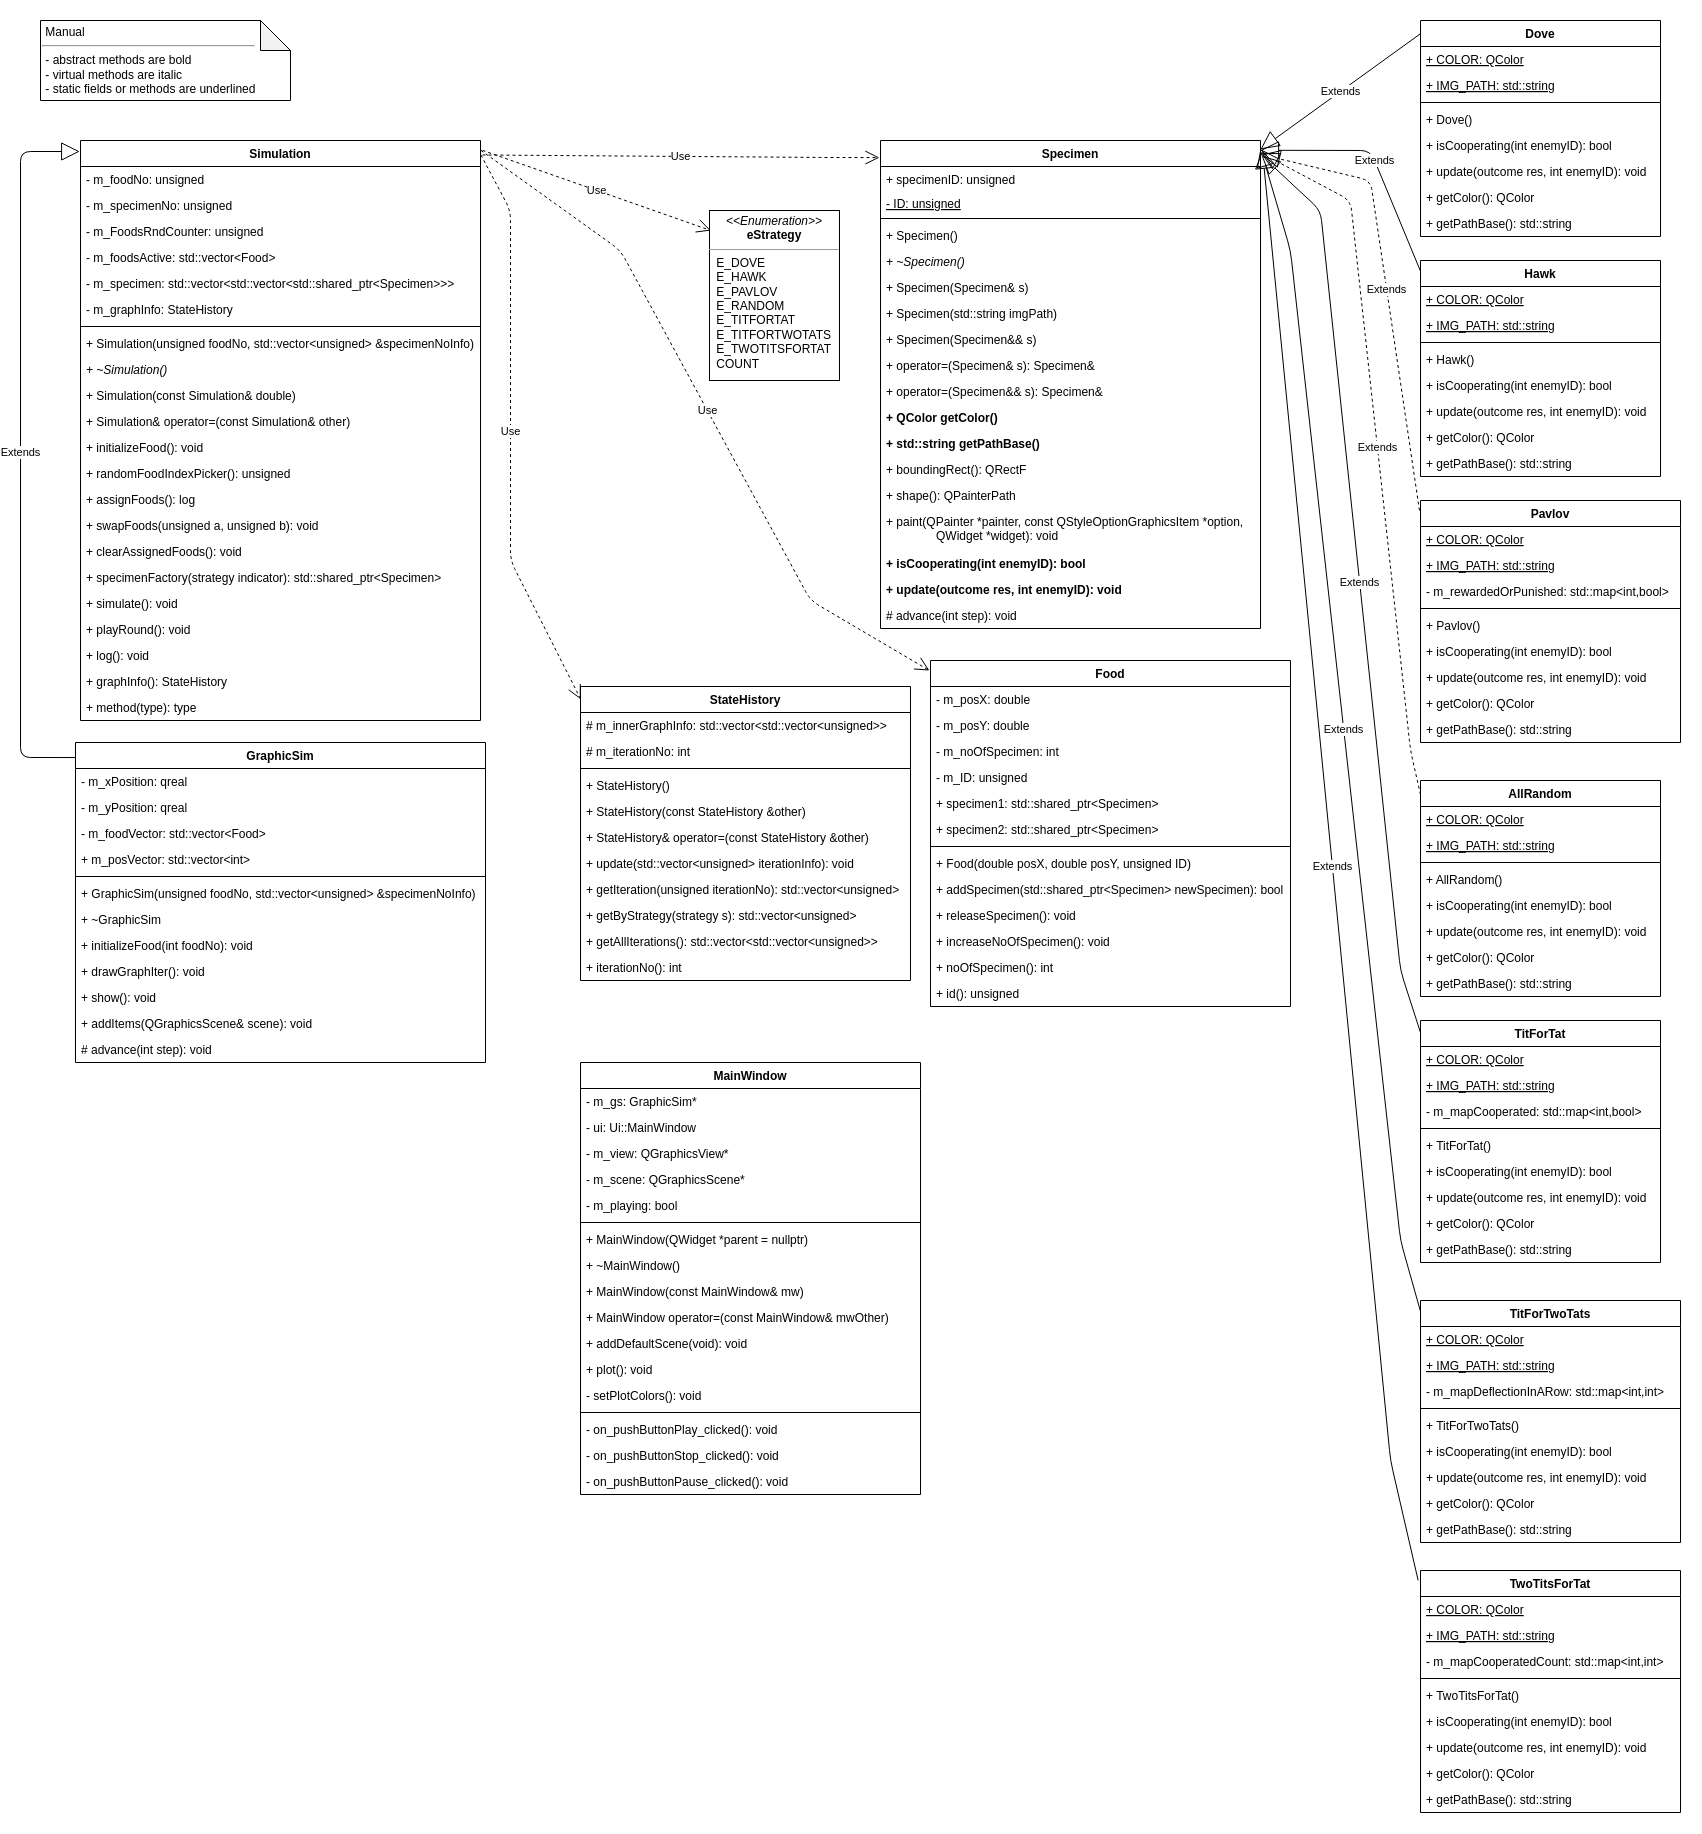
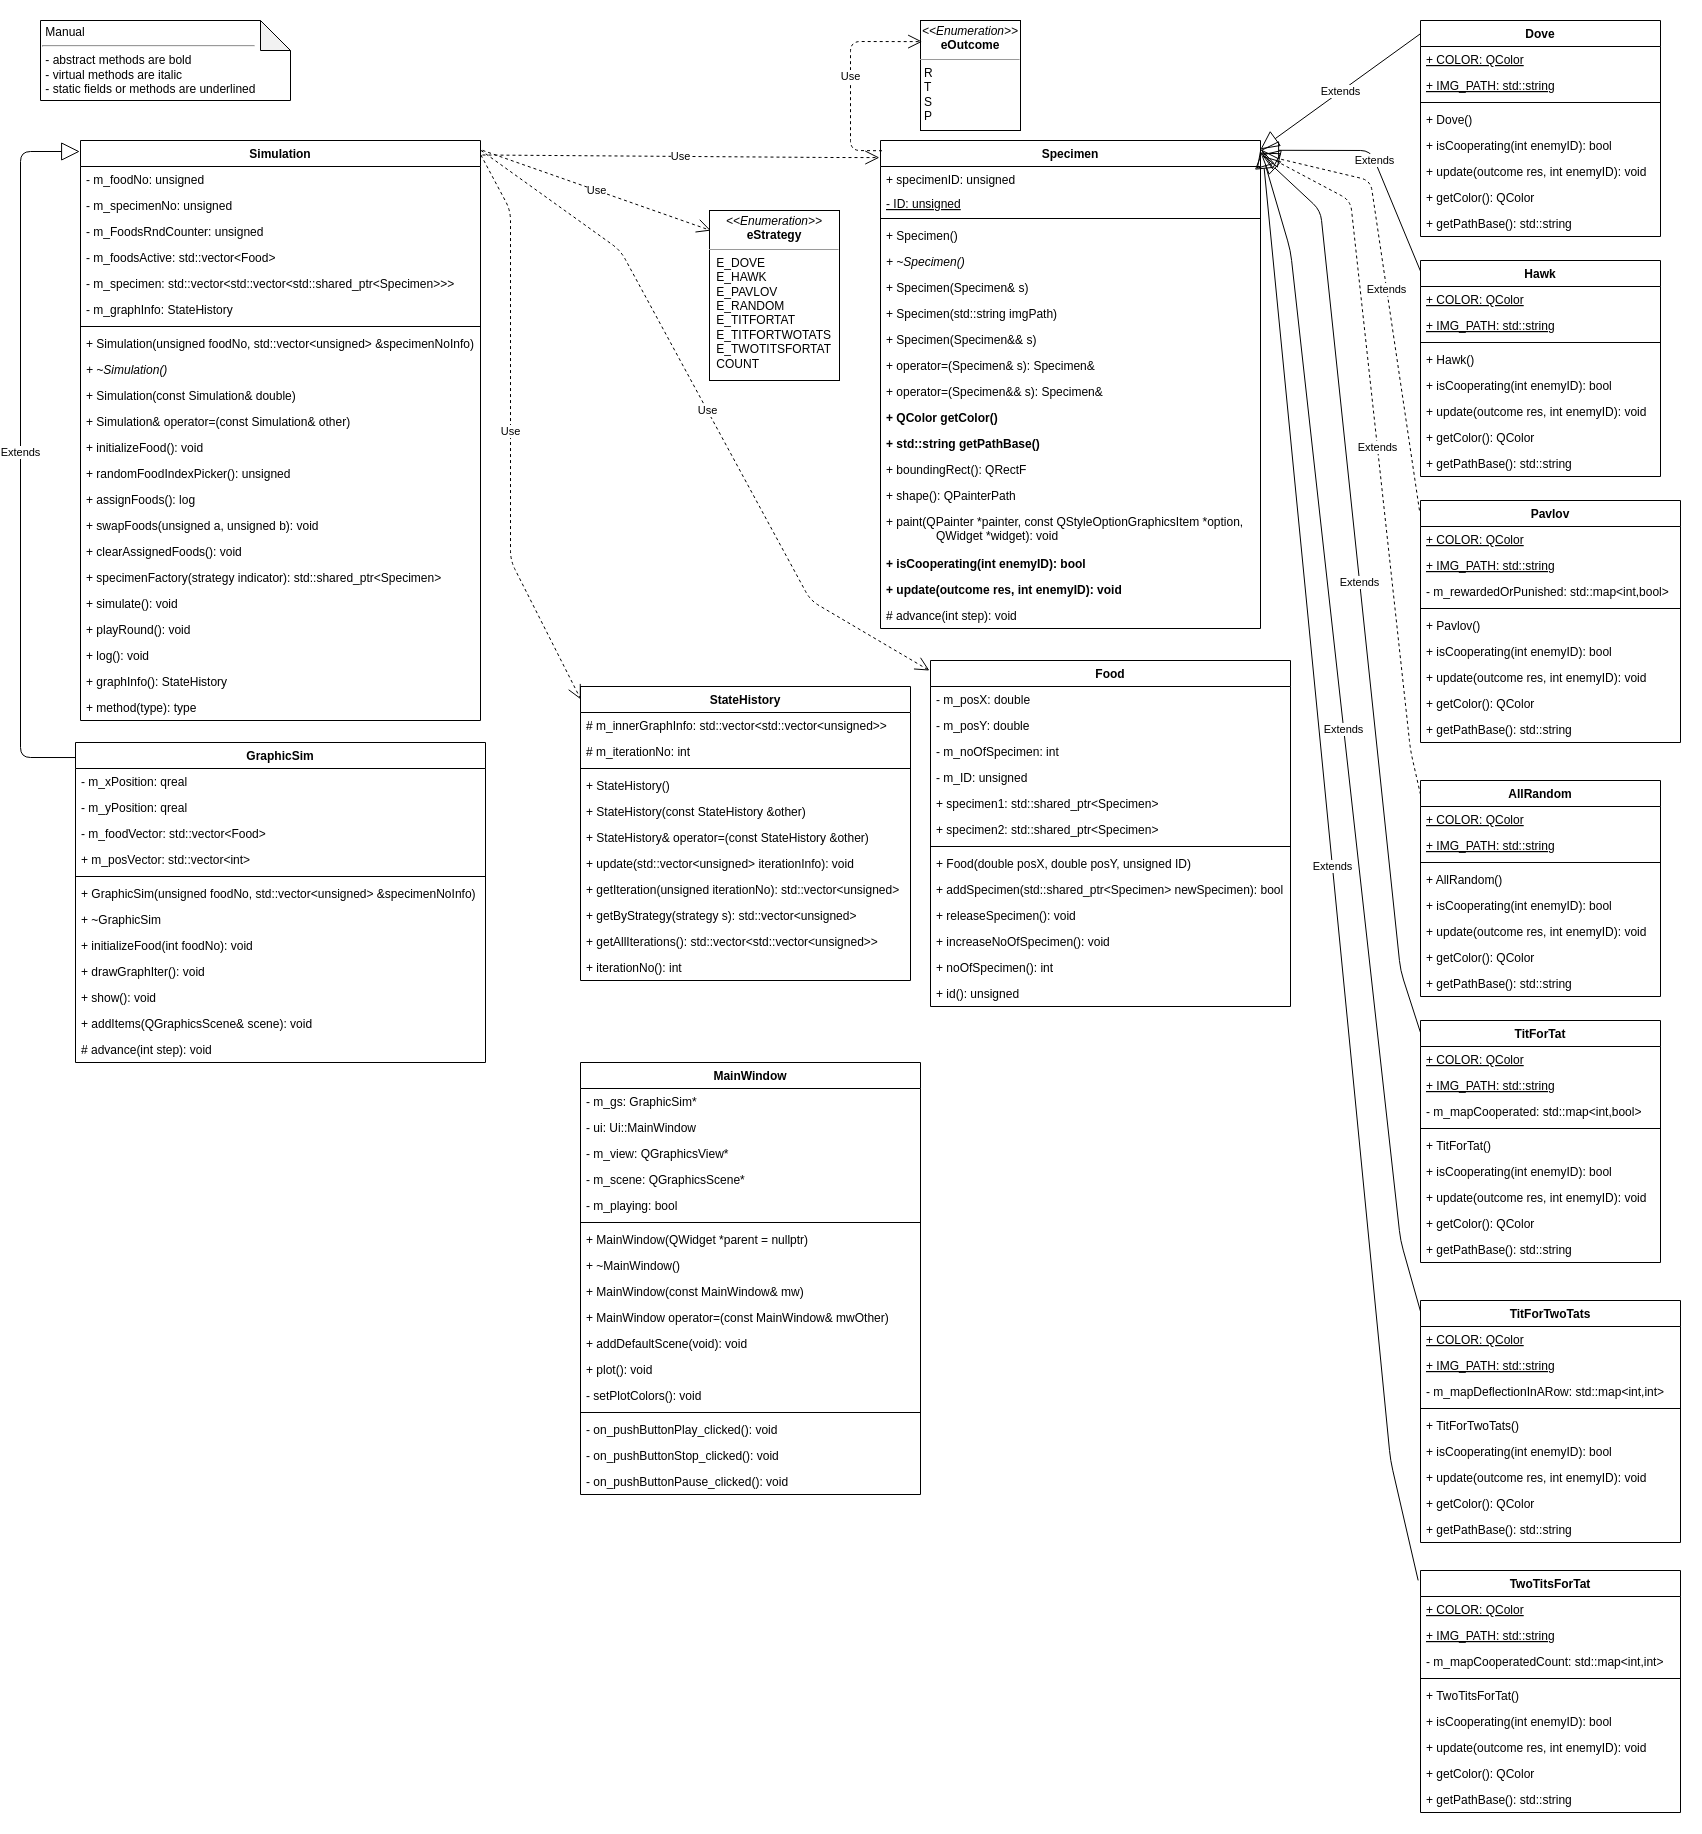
none -> (971, 76)
none -> (851, 78)
